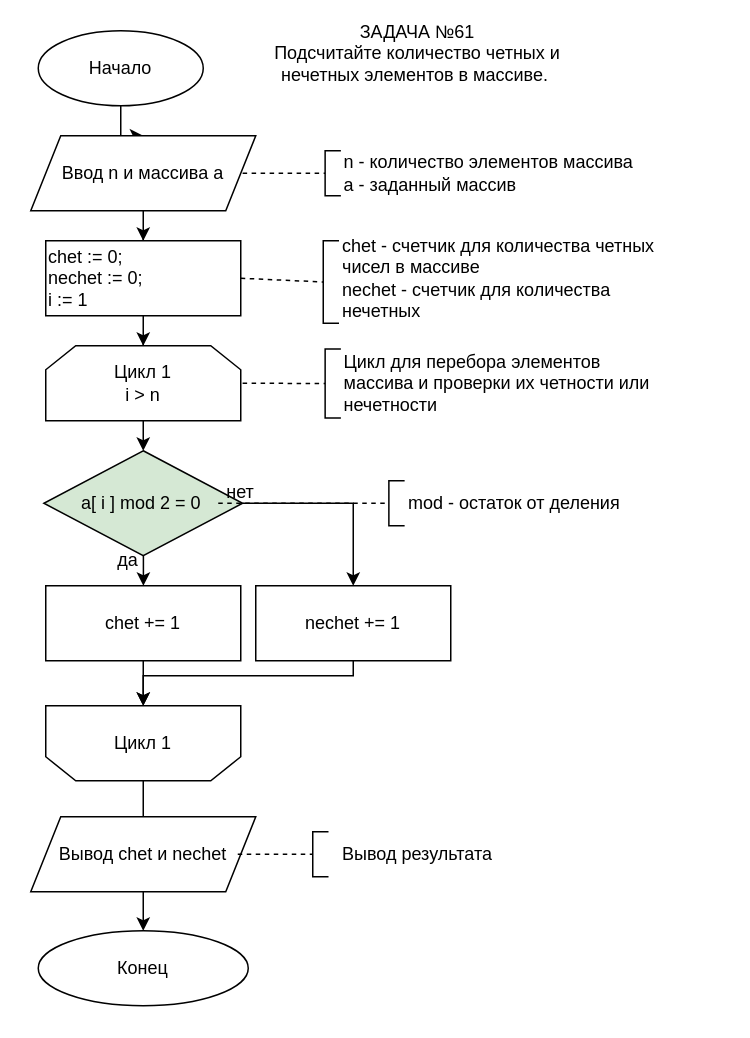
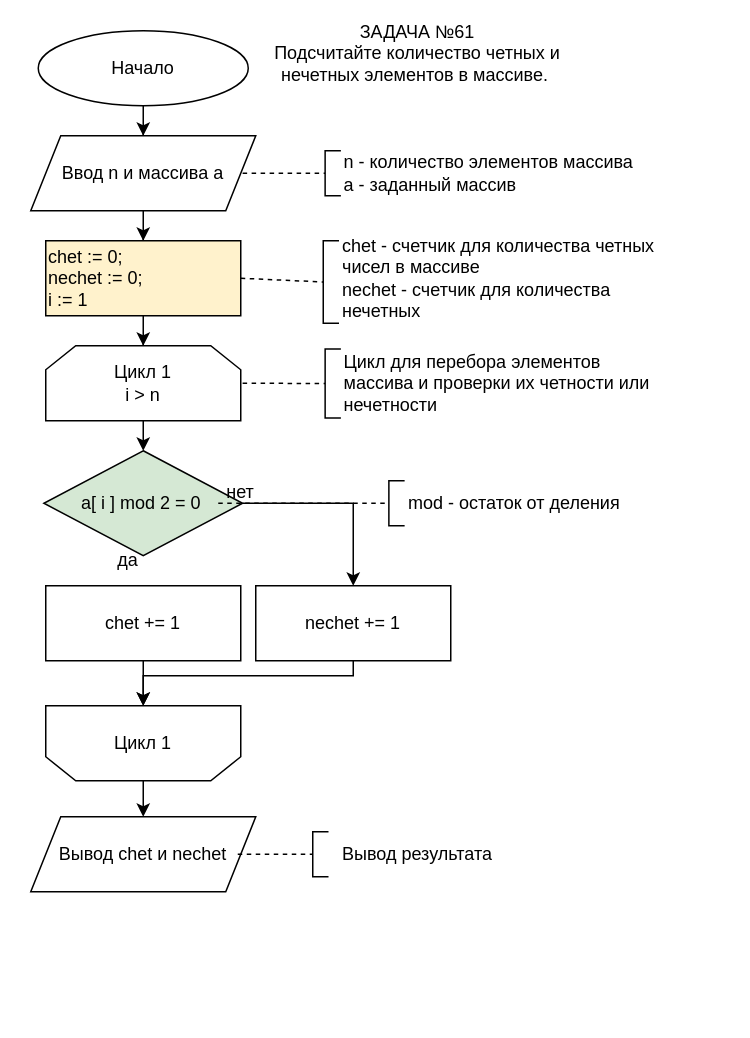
(121, 68) -> (143, 68)
(143, 278) -> (143, 278)
(143, 566) -> none
(143, 809) -> (143, 805)
(143, 917) -> none
(143, 968) -> none
